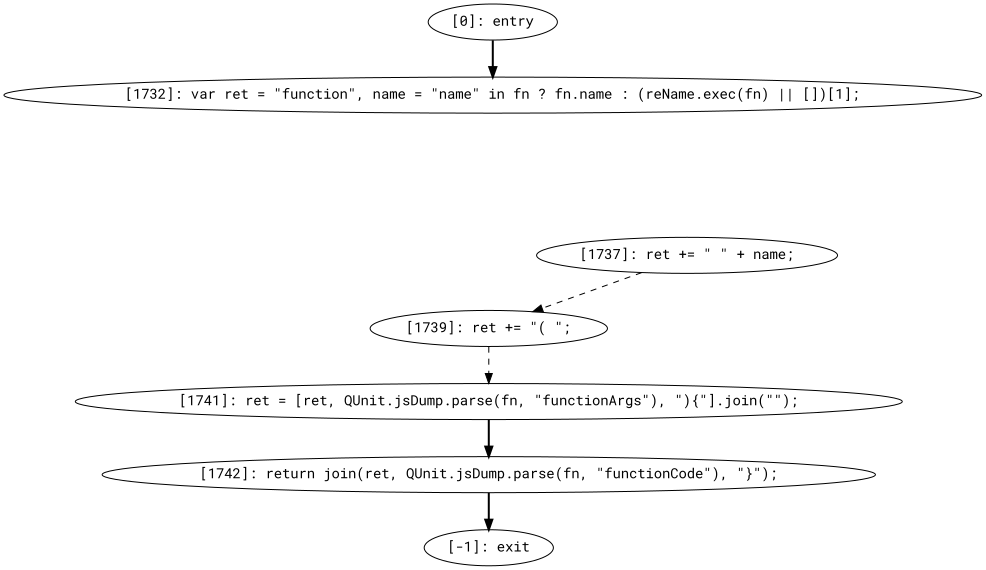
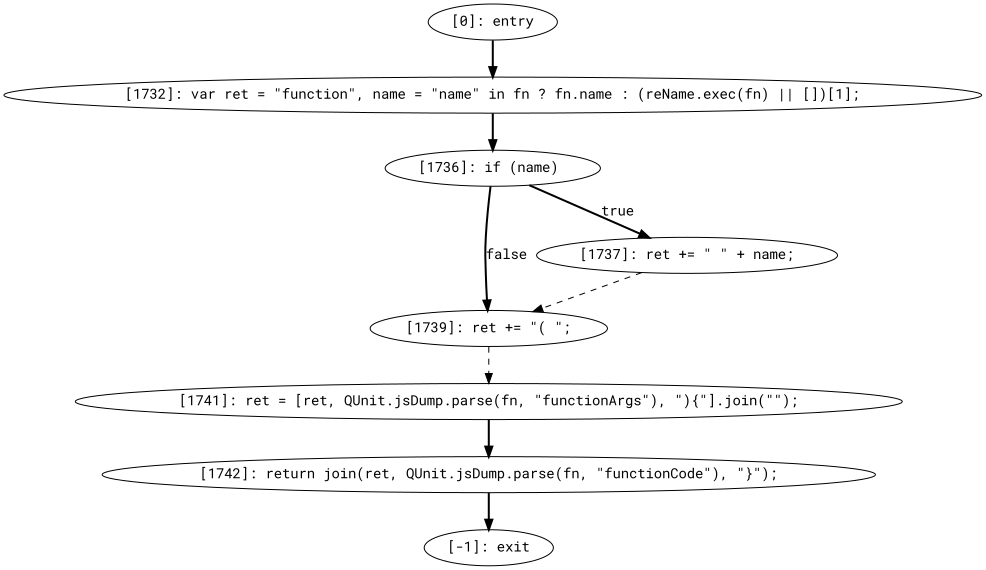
none -> (493, 168)
